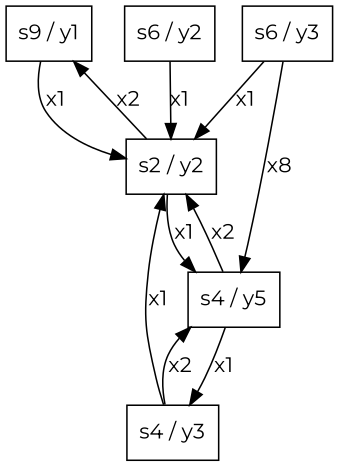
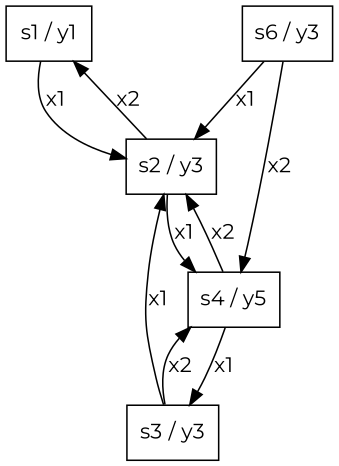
(49, 34) -> (49, 34)
(170, 34) -> none
(171, 167) -> (171, 167)
(283, 167) -> (283, 167)
(173, 433) -> (173, 433)
